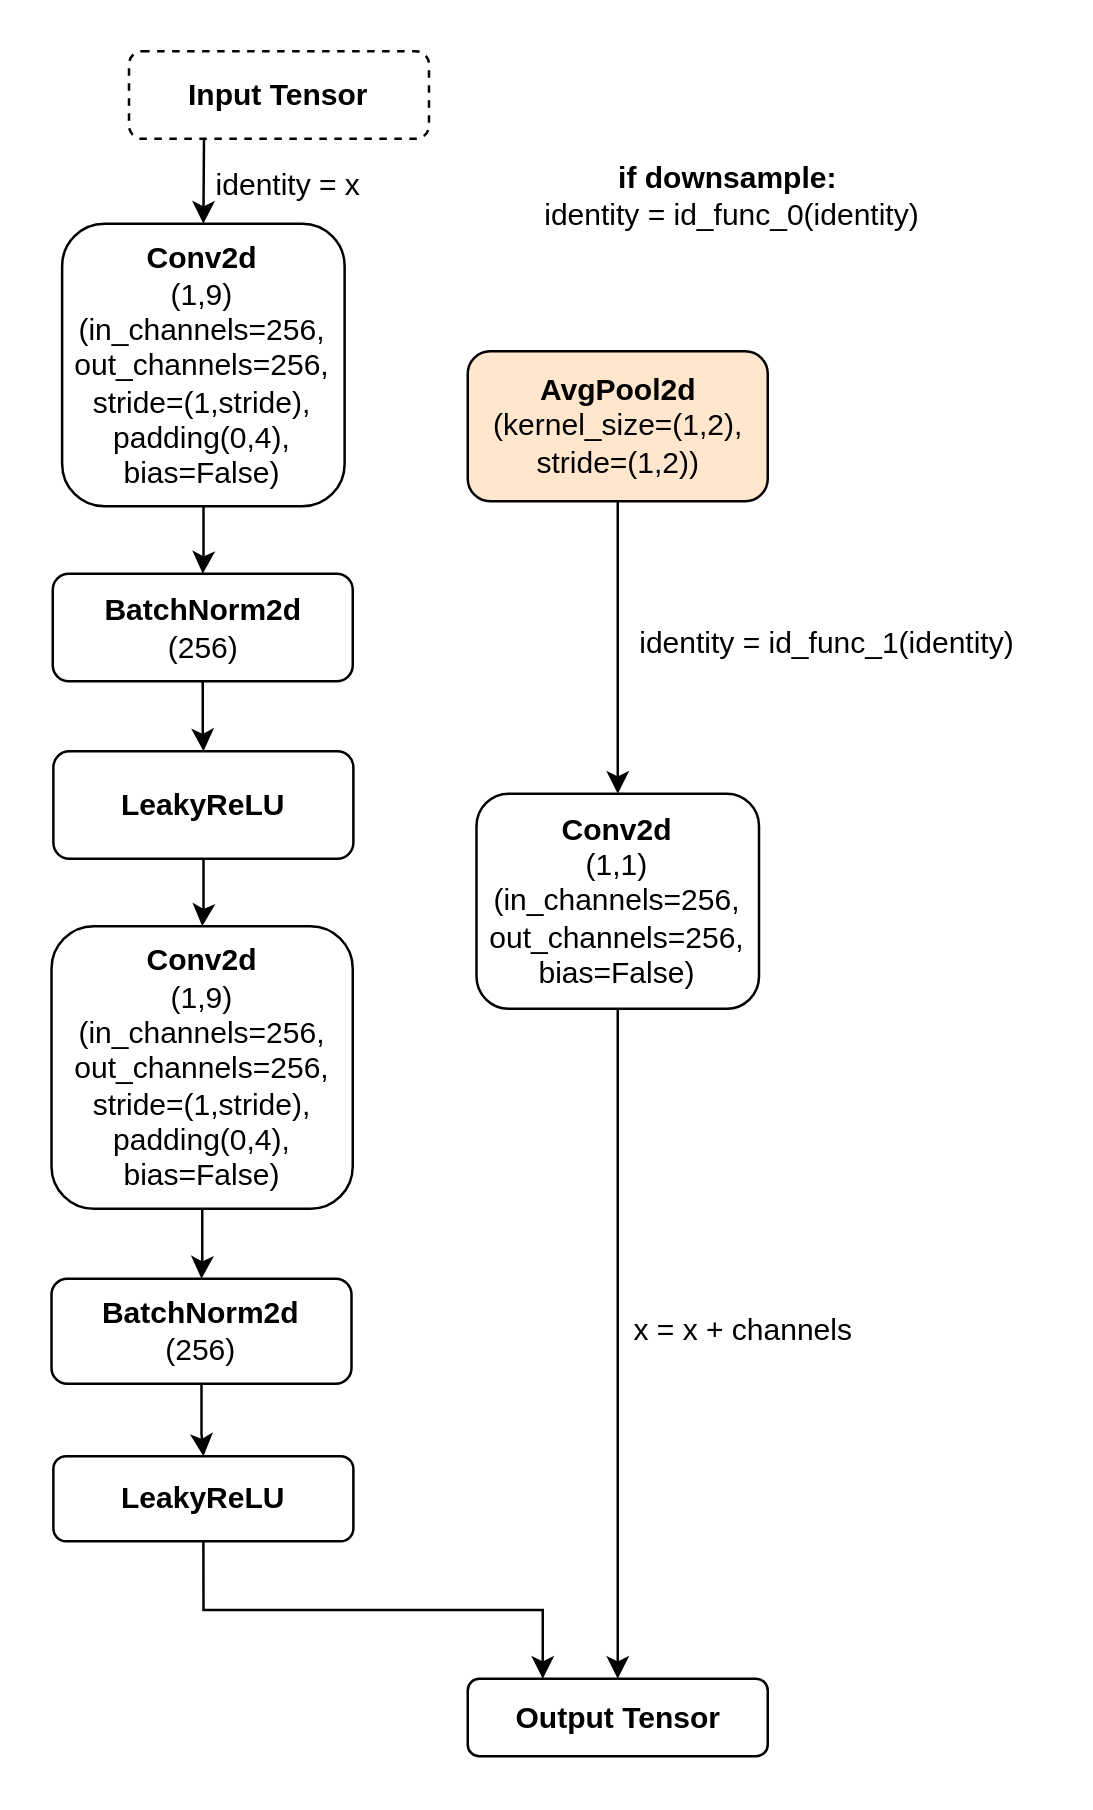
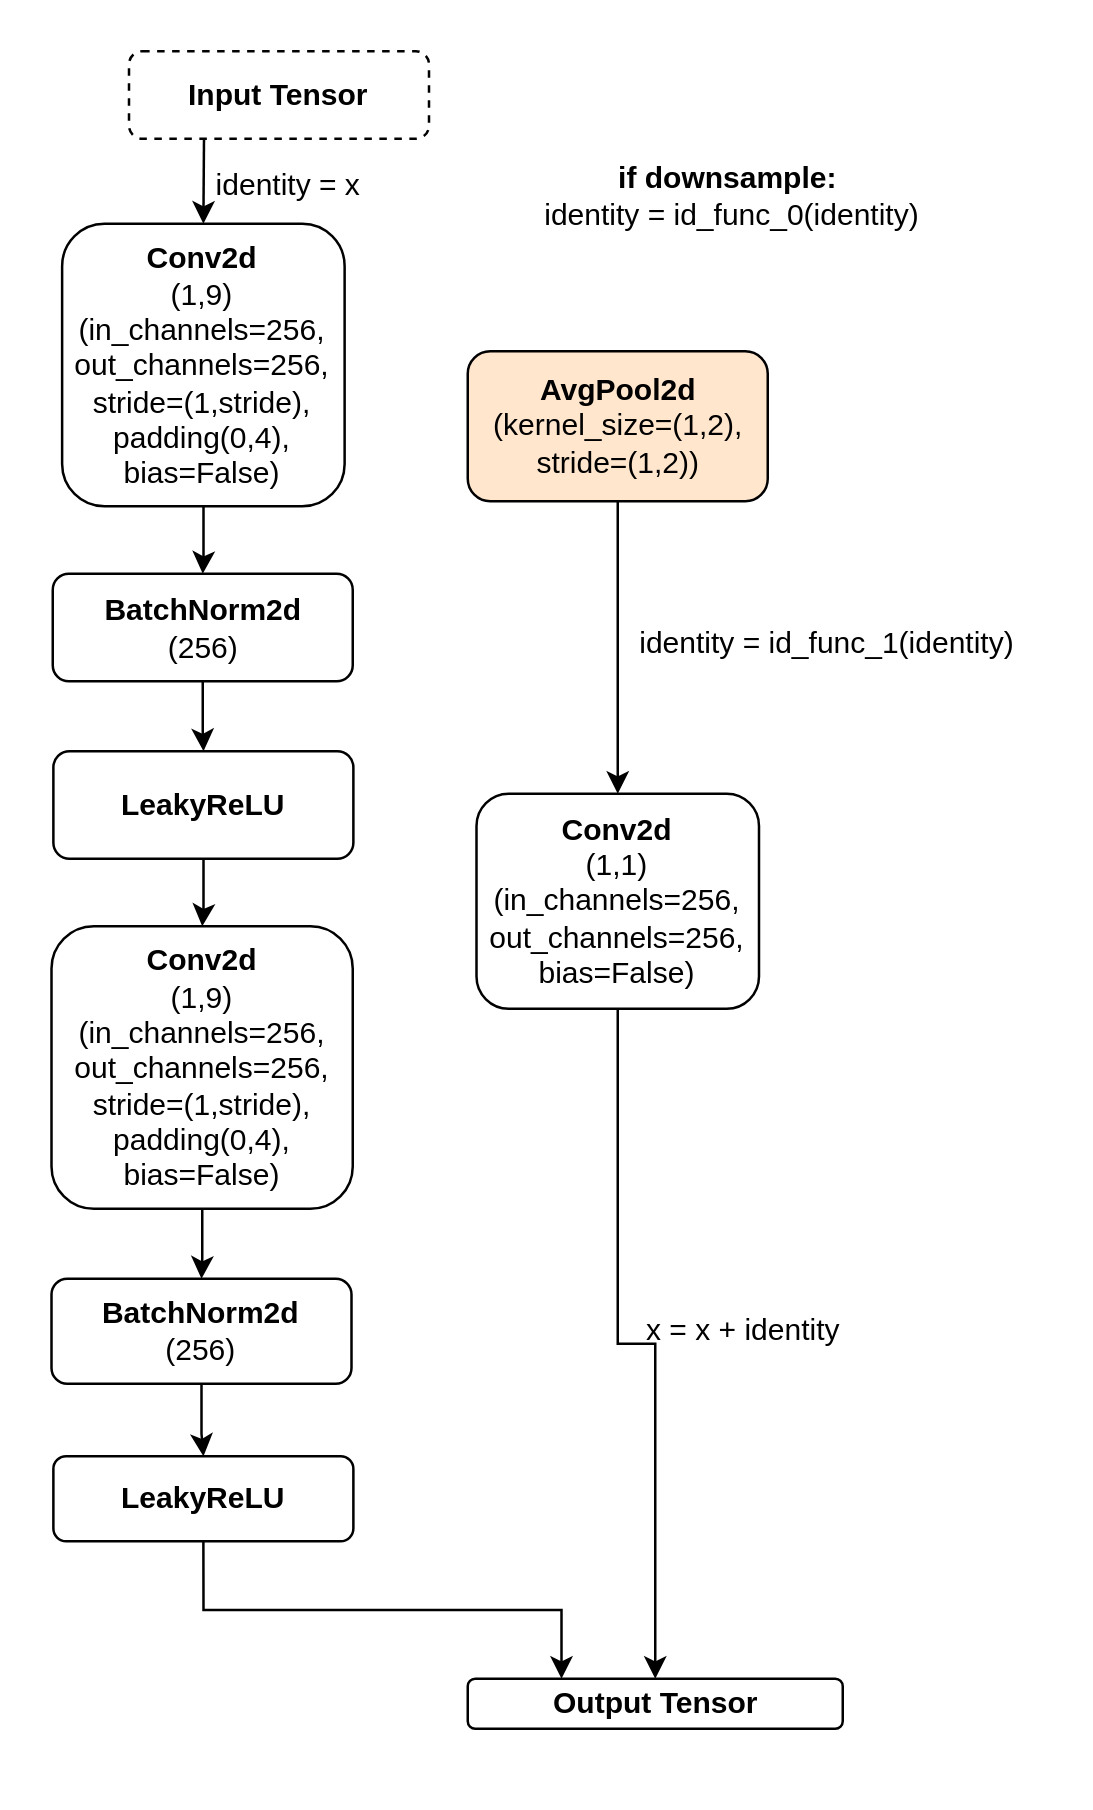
(744, 1331) -> (744, 1331)
(618, 1718) -> (655, 1704)
